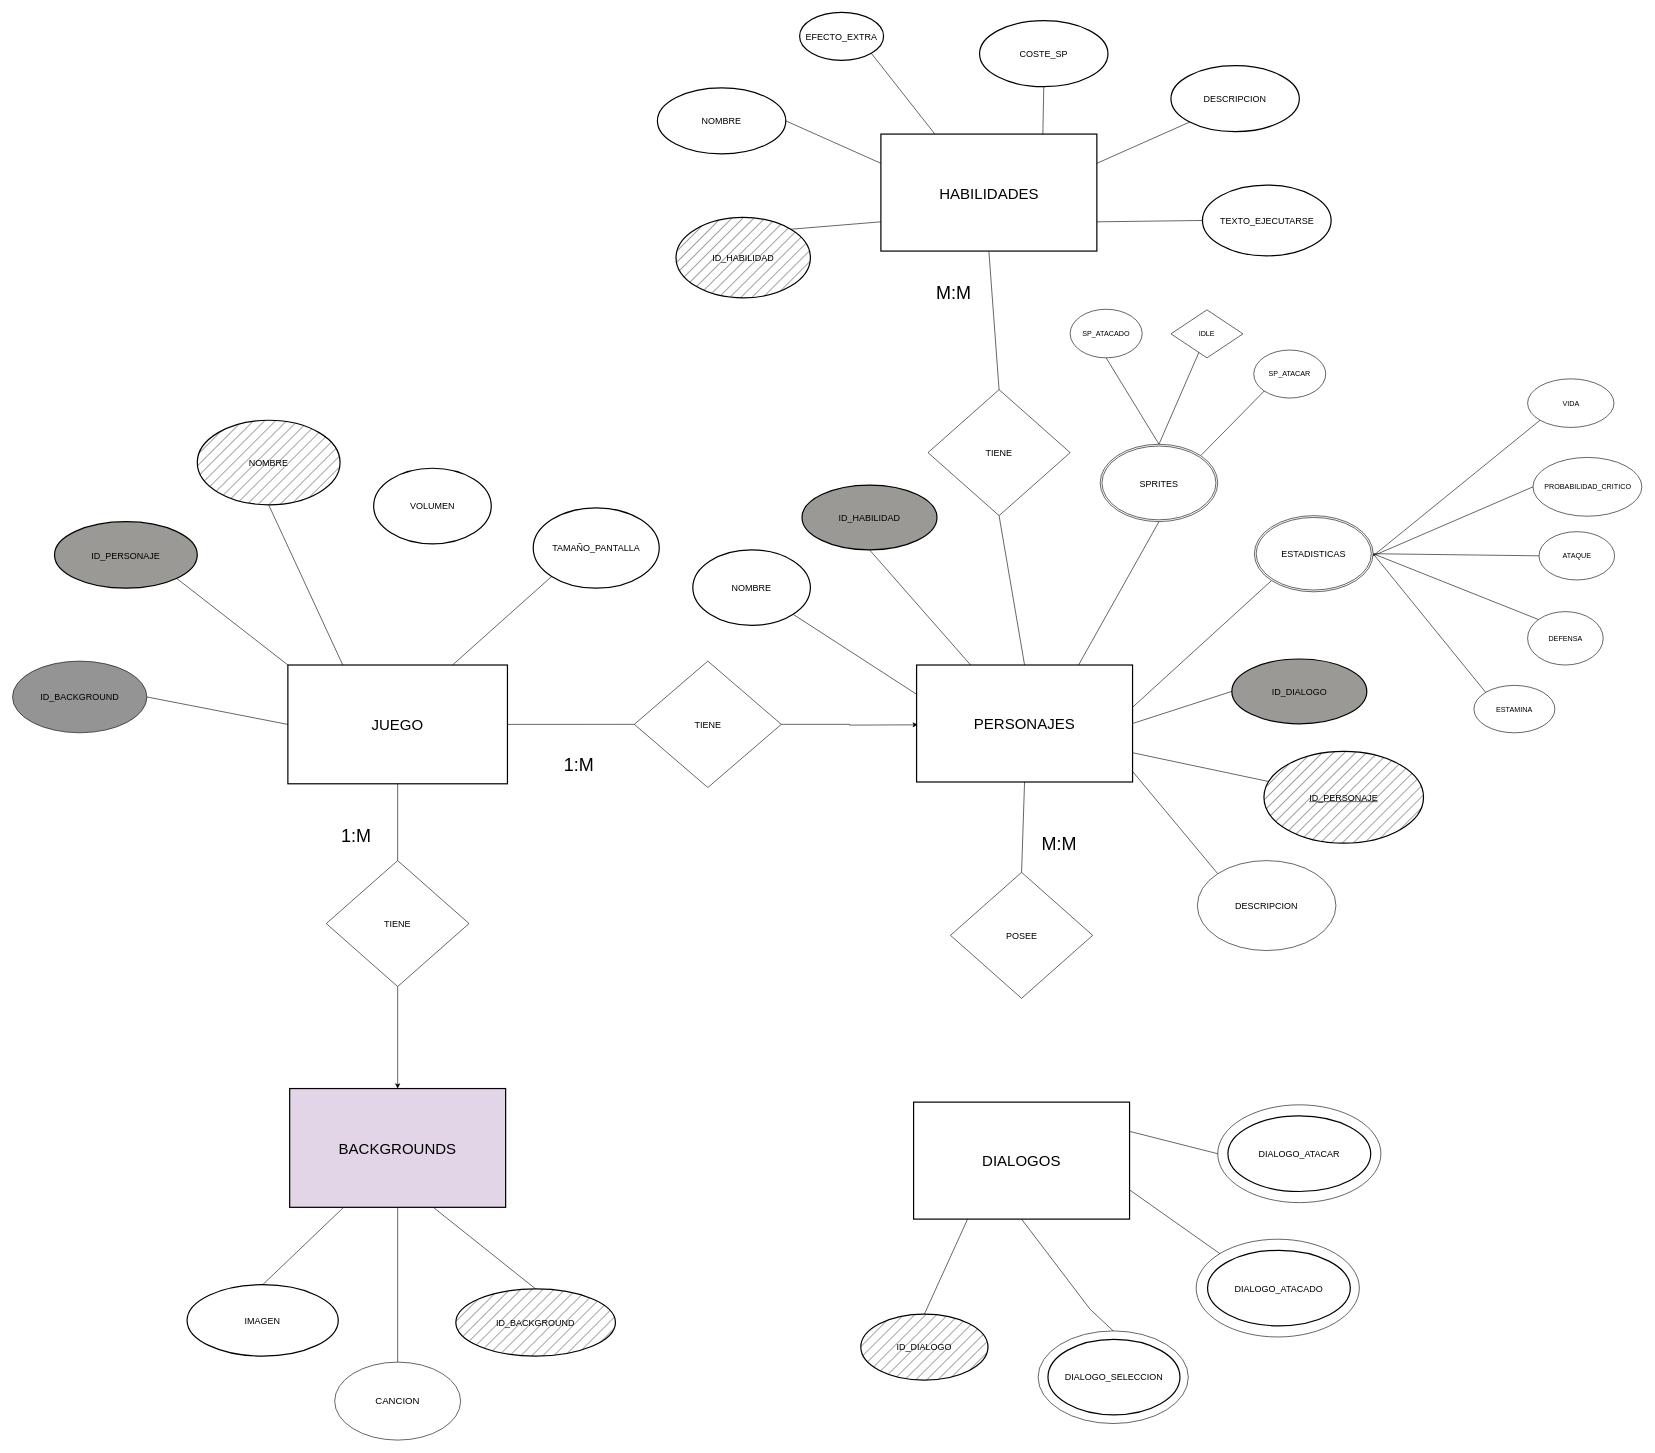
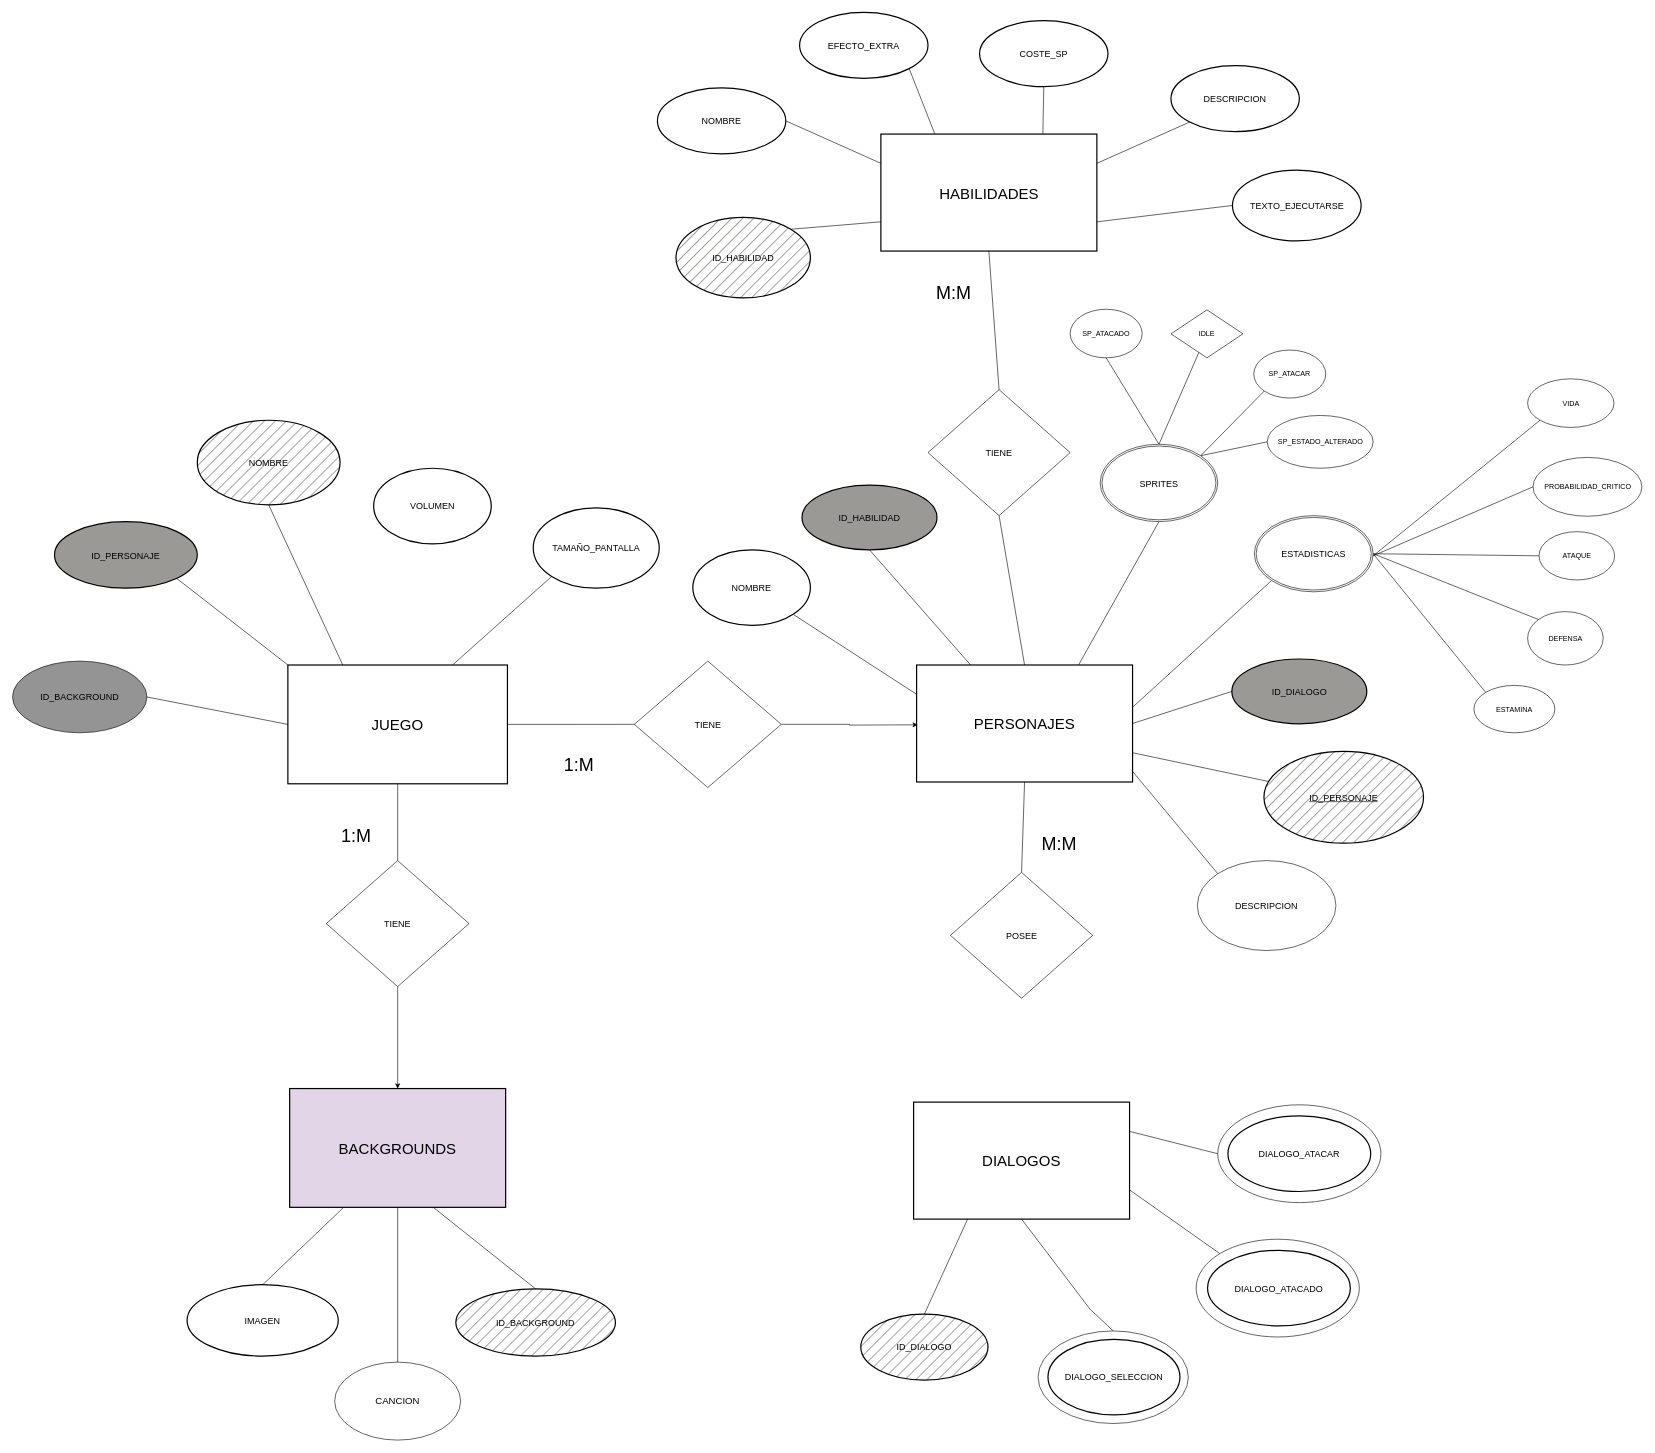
(842, 36) -> (864, 45)
(1267, 221) -> (1297, 206)
none -> (1320, 442)
none -> (1234, 449)
